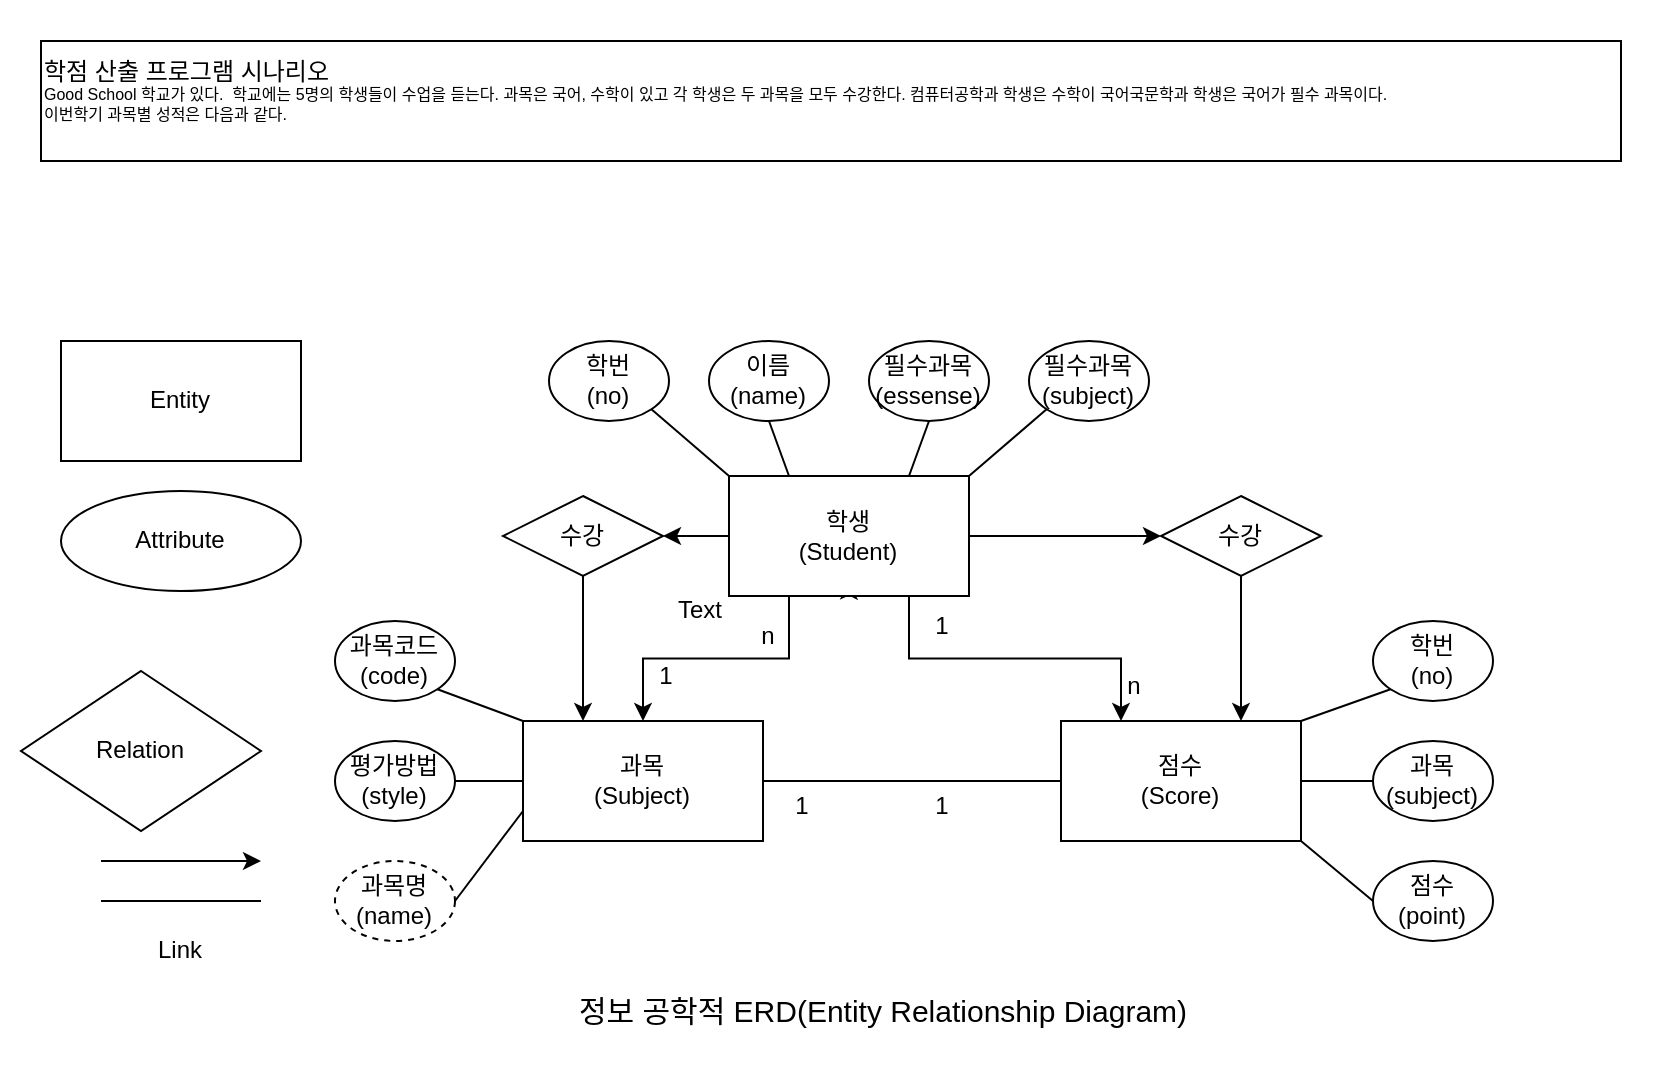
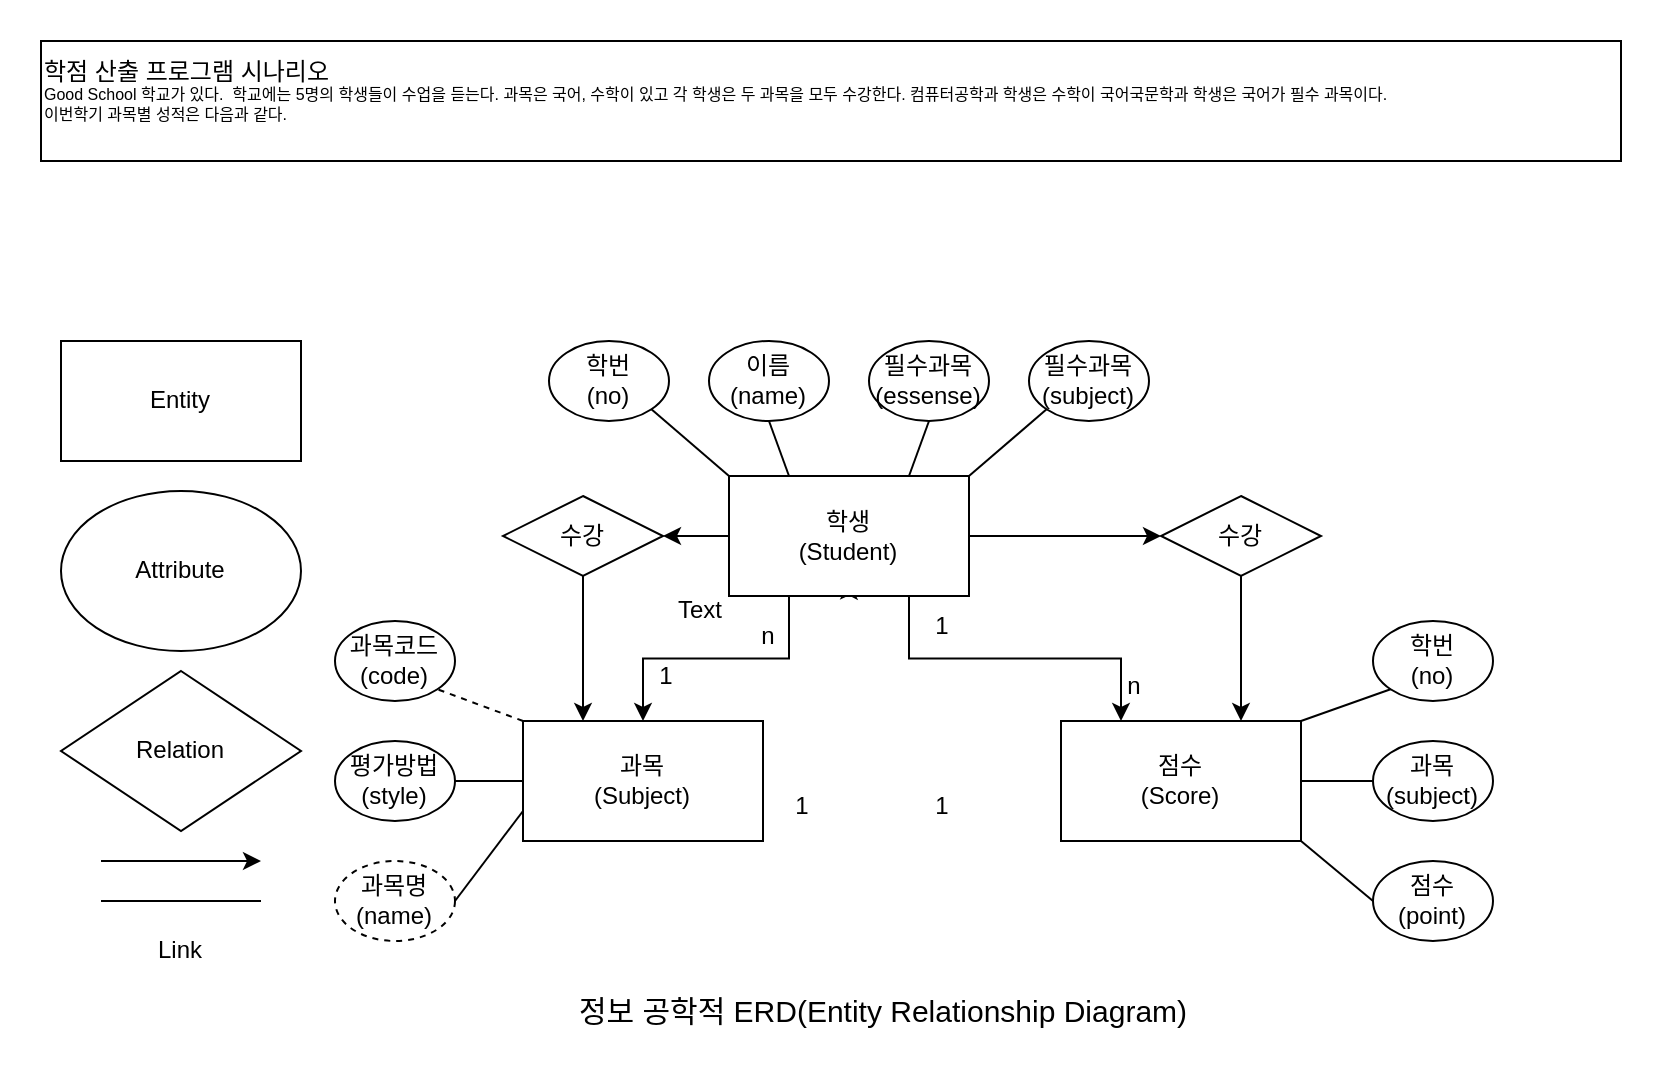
(181, 541) -> (181, 571)
(481, 705) -> (481, 705)
(141, 751) -> (181, 751)
(912, 781) -> none
